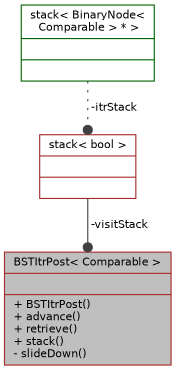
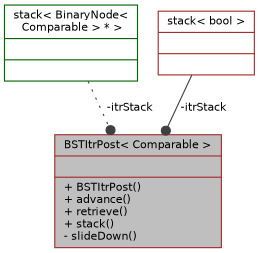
(88, 103) -> (98, 104)
(119, 225) -> (202, 108)
